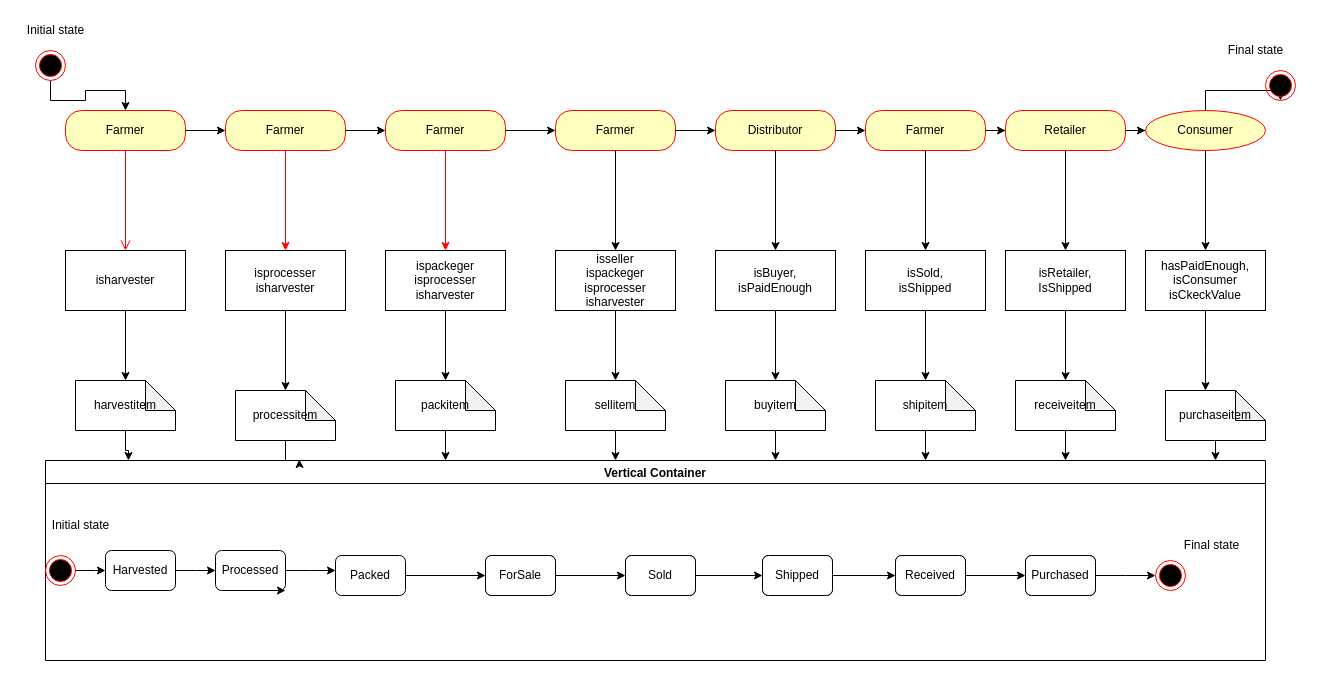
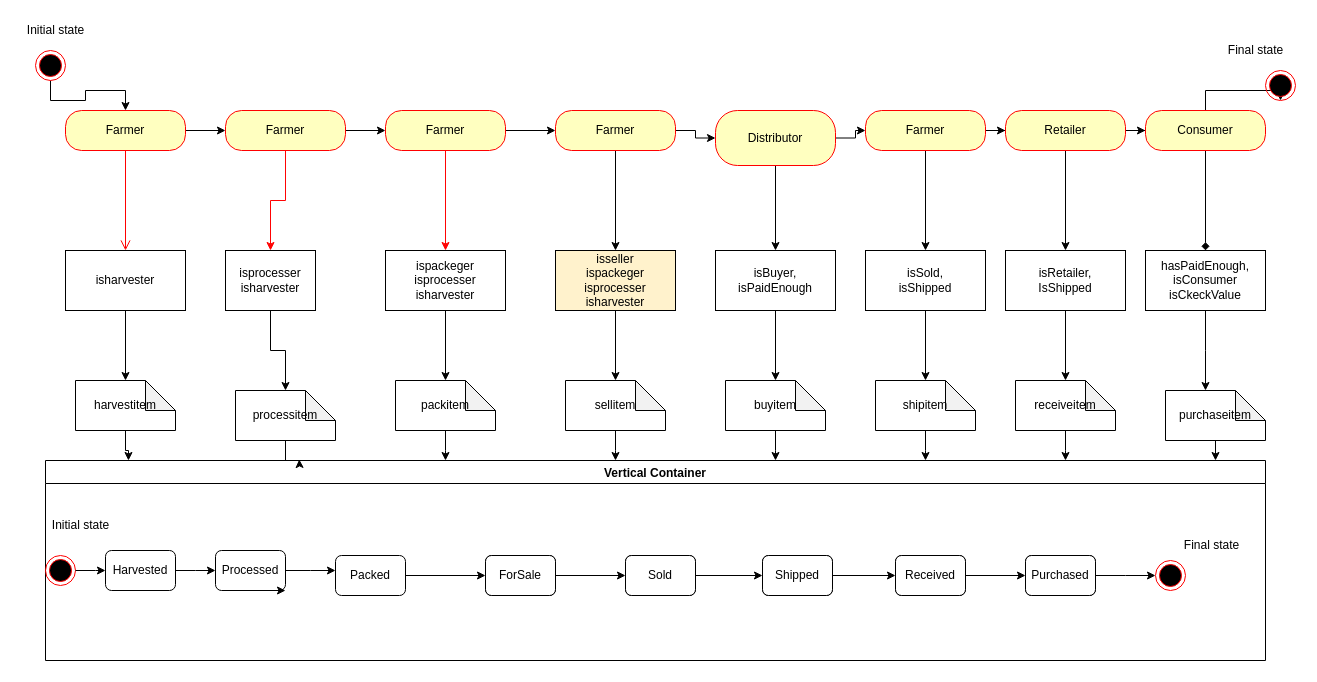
(776, 131) -> (776, 138)
(1206, 131) -> (1206, 131)
(1206, 242) -> (1206, 241)
(286, 281) -> (271, 281)
(616, 281) -> (616, 281)
